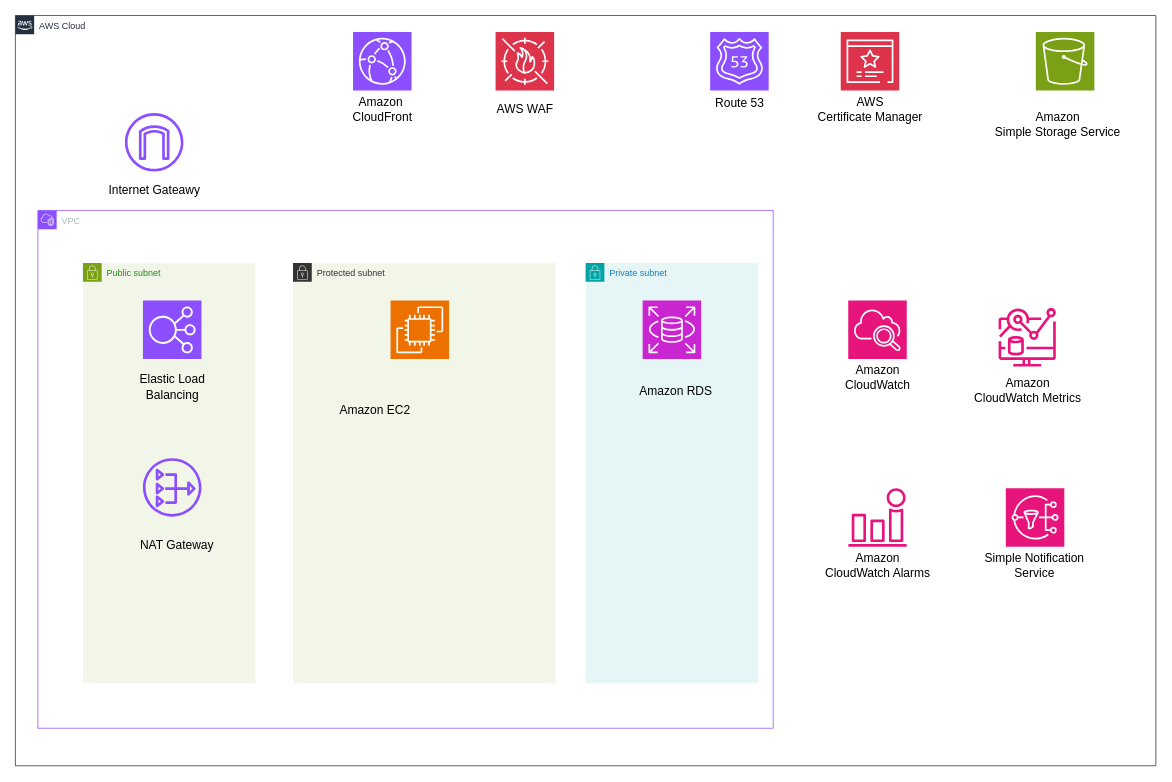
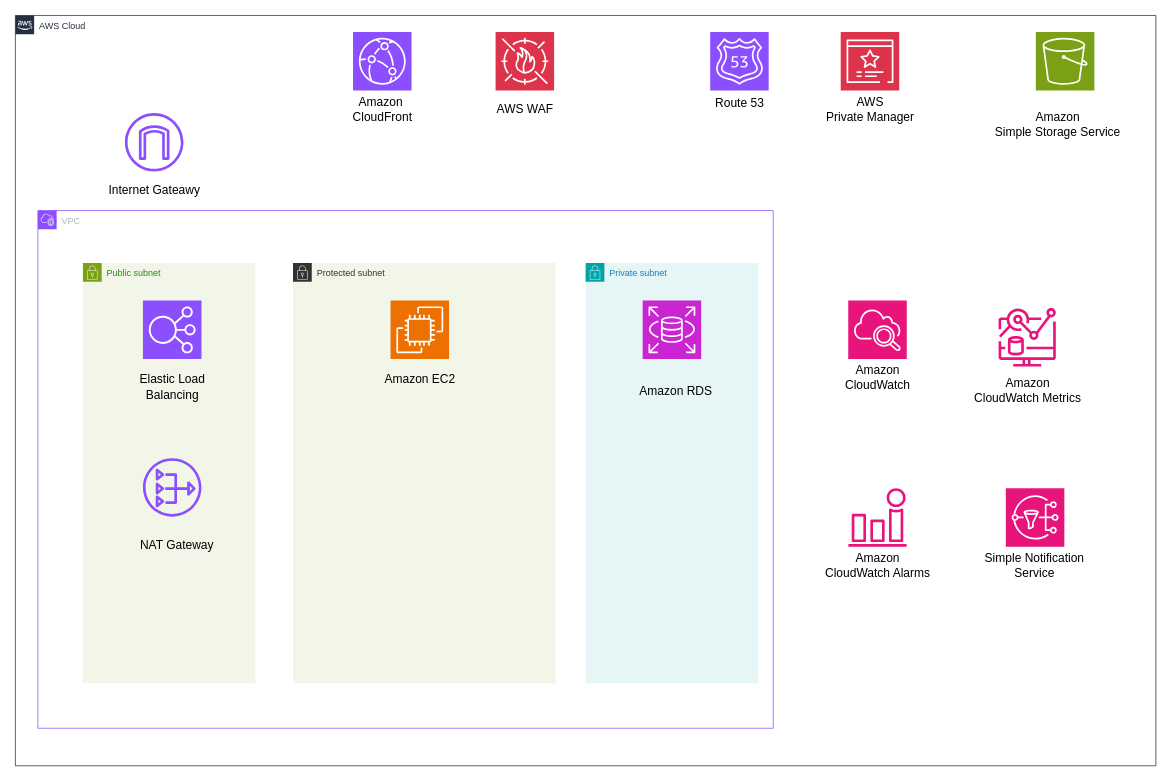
(870, 109) -> (870, 109)
(375, 409) -> (420, 379)
